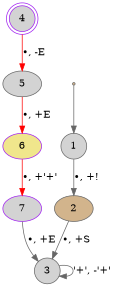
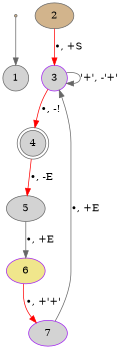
(22, 19) -> (33, 143)
none -> (41, 104)
(22, 111) -> (26, 236)
(74, 174) -> none
(62, 237) -> (54, 43)
(47, 271) -> (54, 78)
